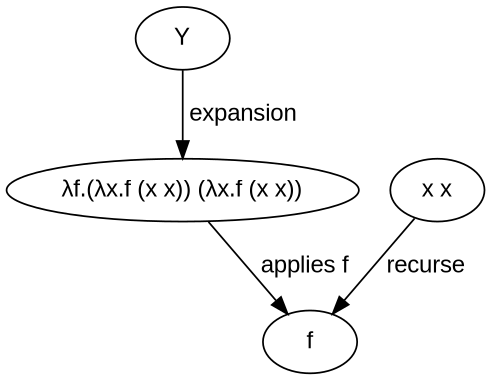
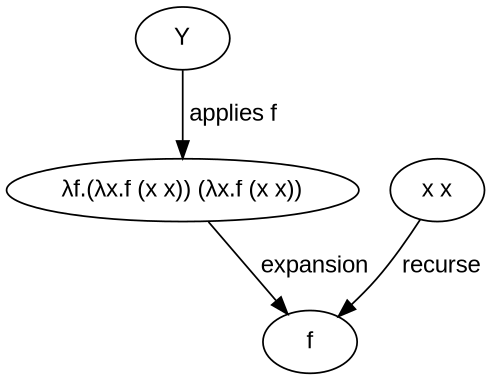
(240, 114) -> (231, 114)
(302, 266) -> (312, 266)
